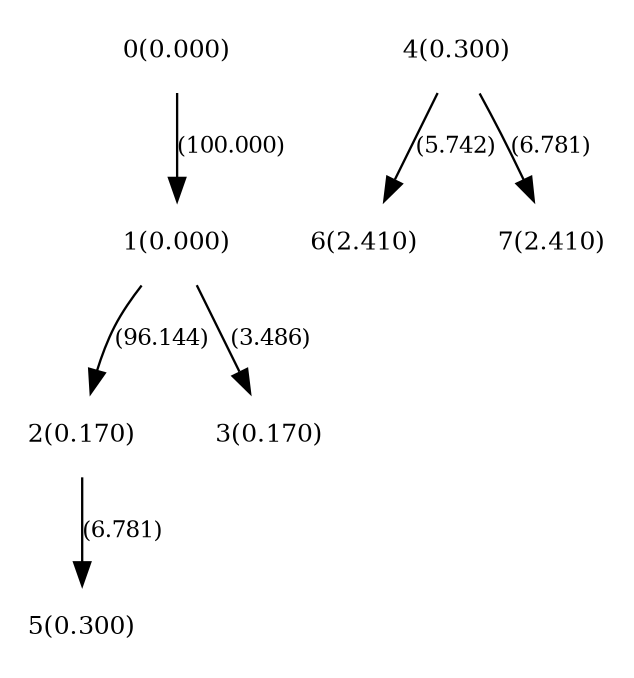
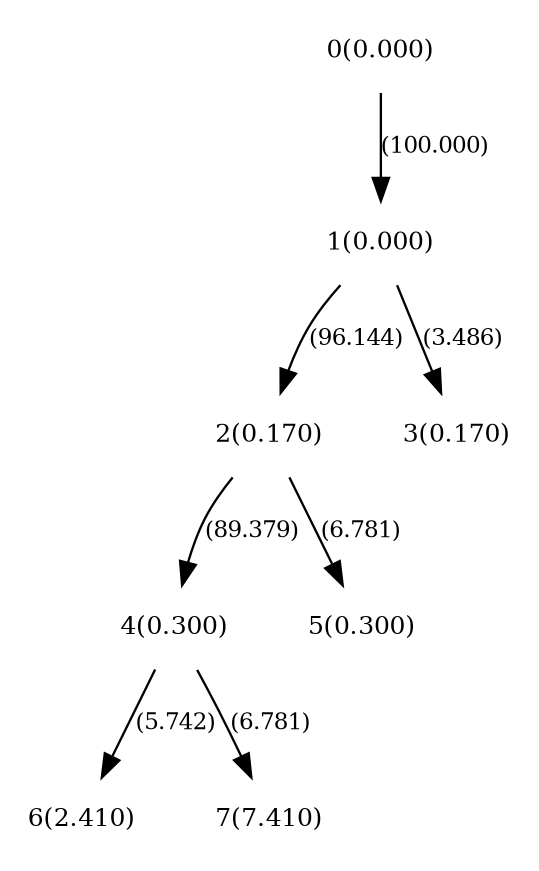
(552, 243) -> (270, 820)
none -> (205, 518)
